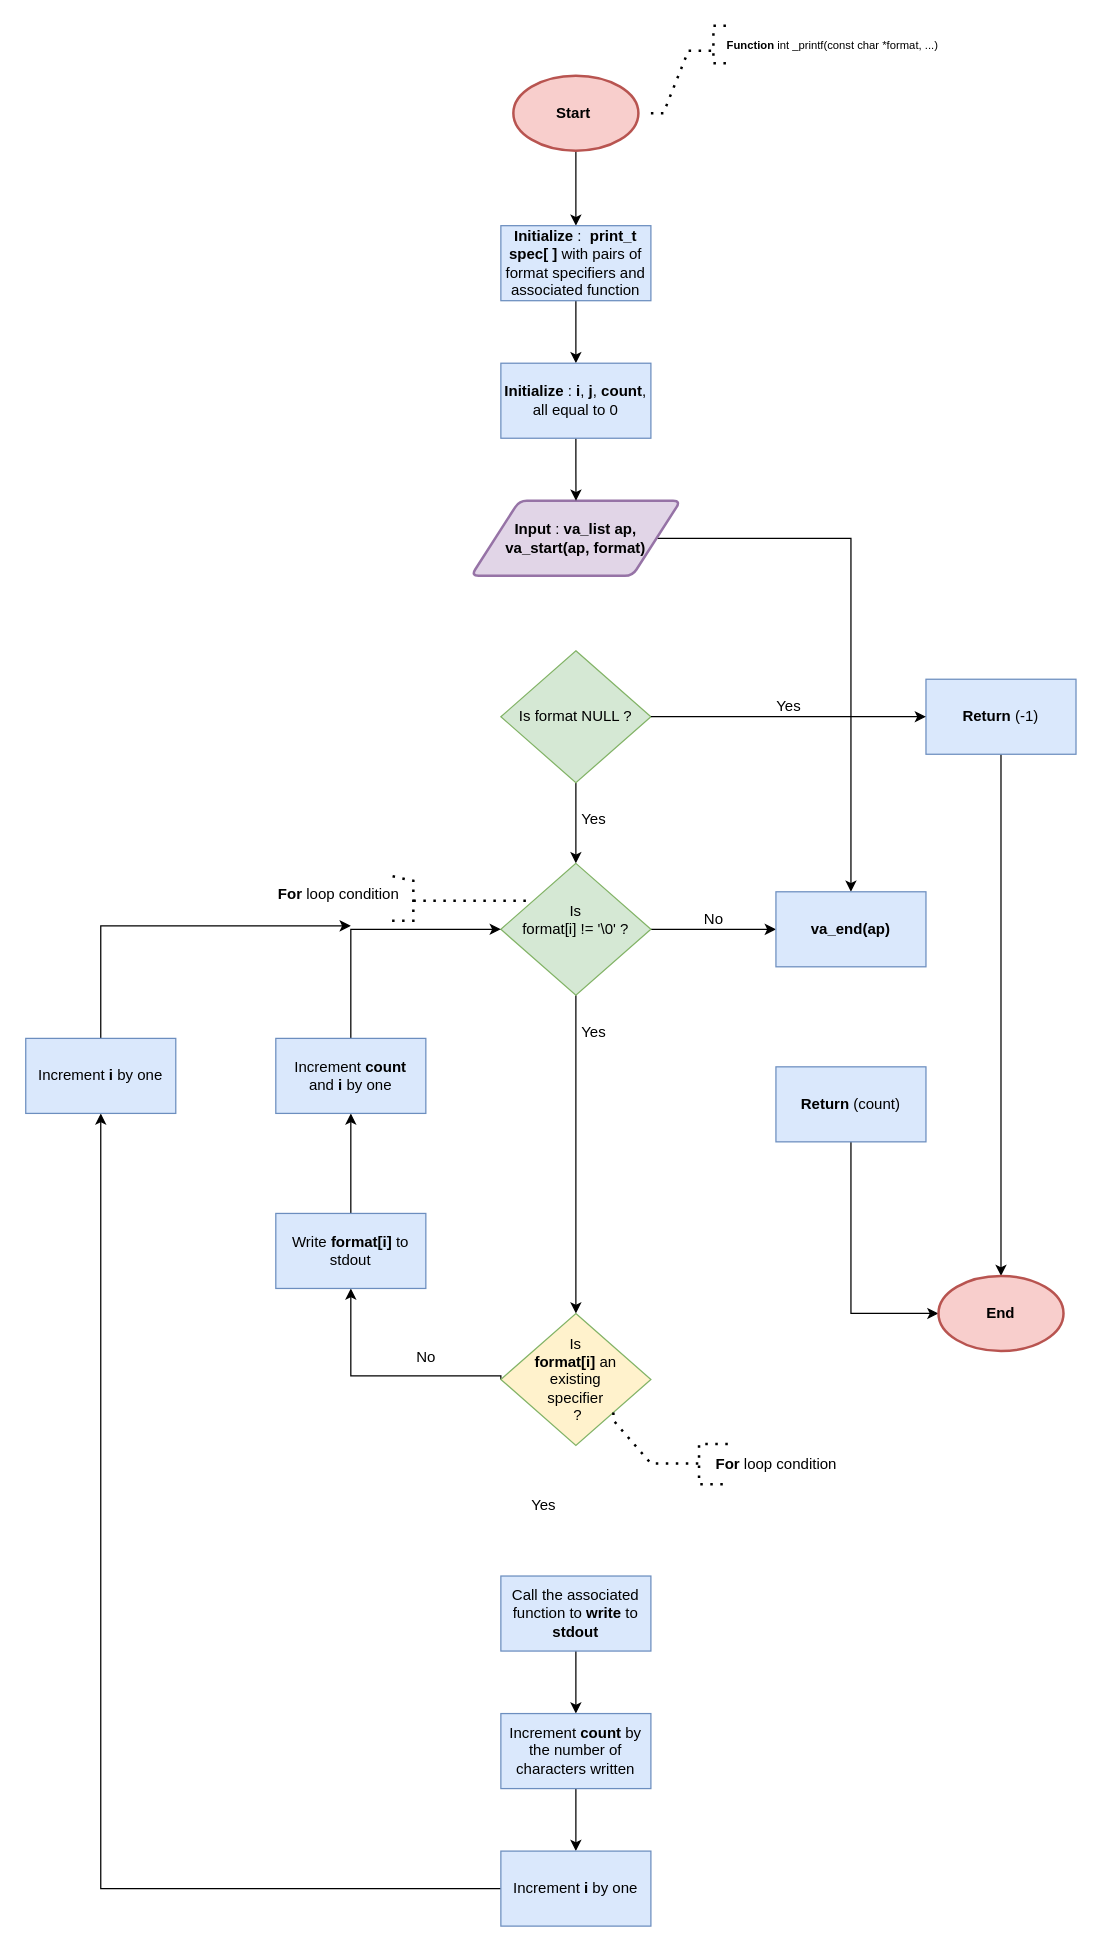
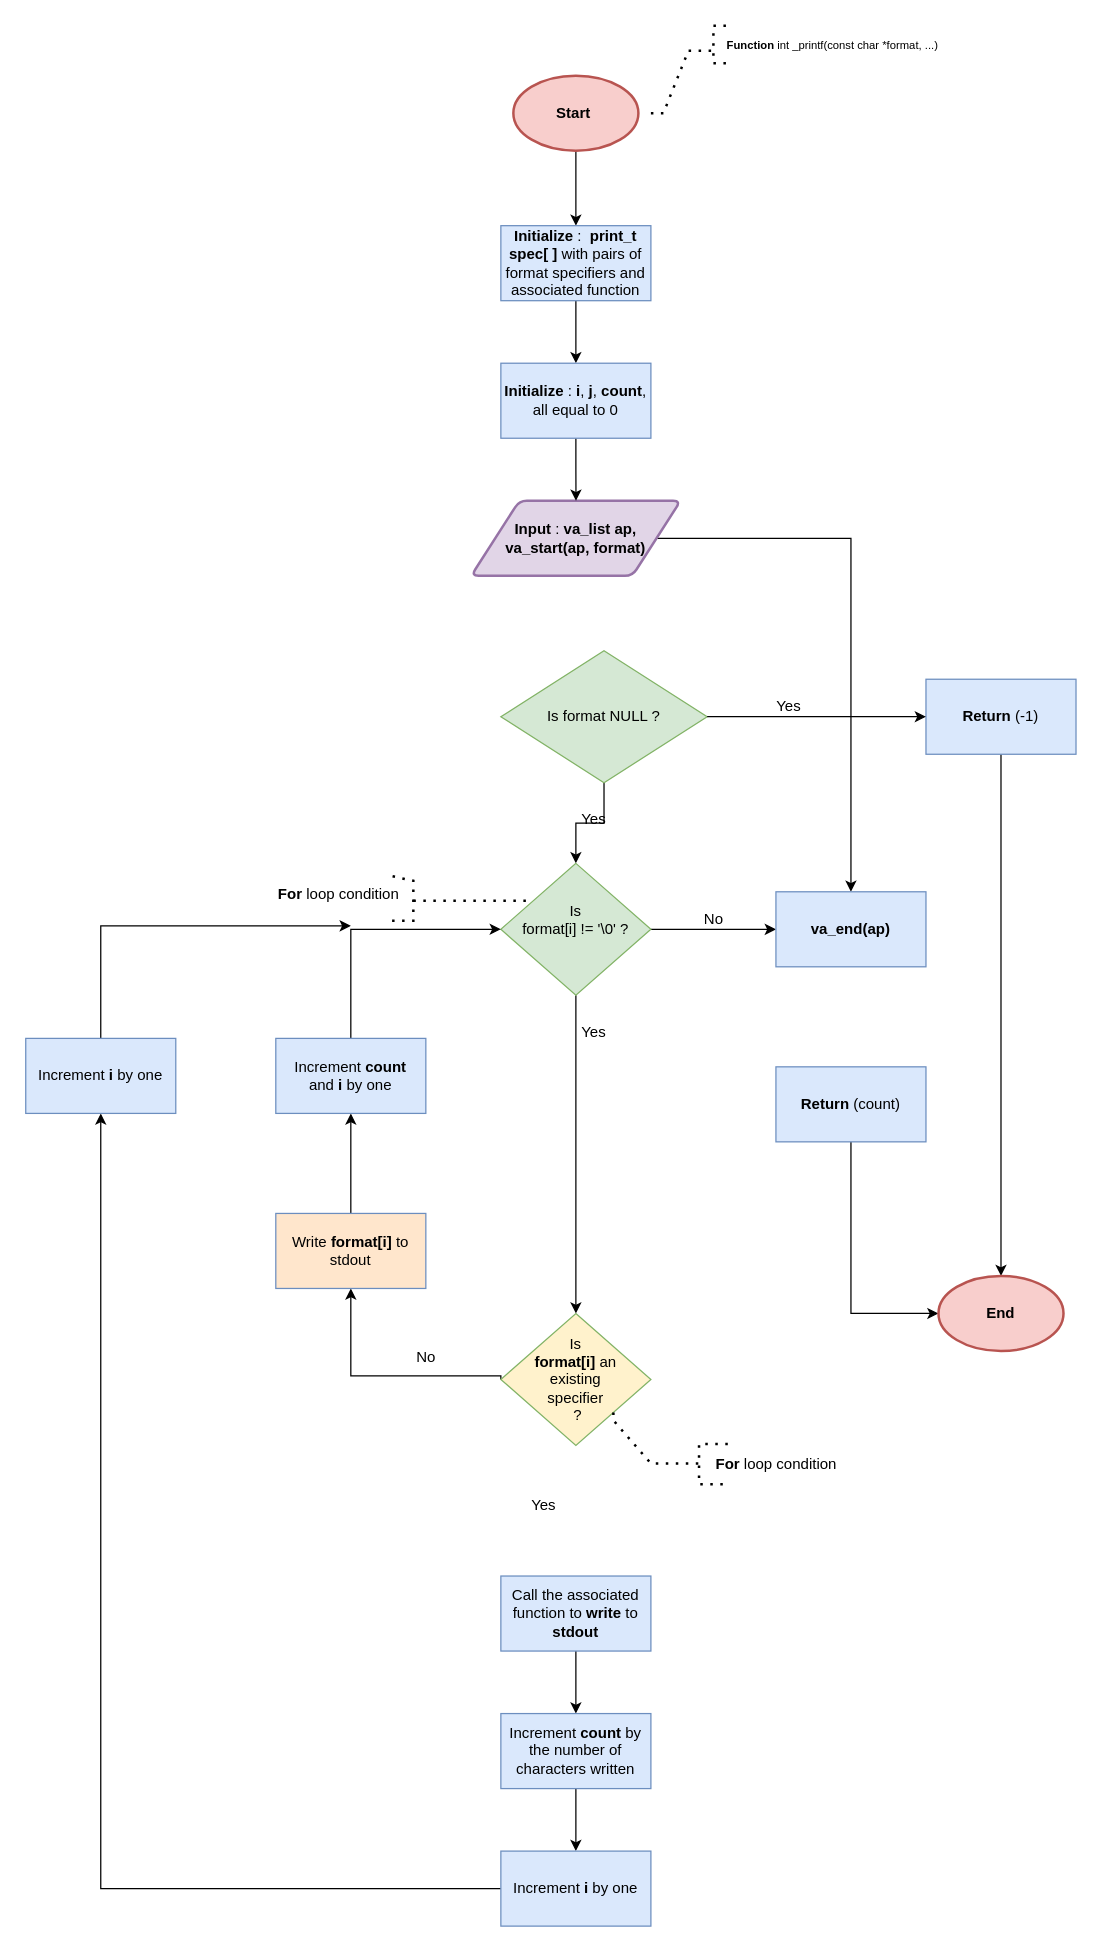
(576, 717) -> (604, 717)
(351, 1251) -> (351, 1251)
